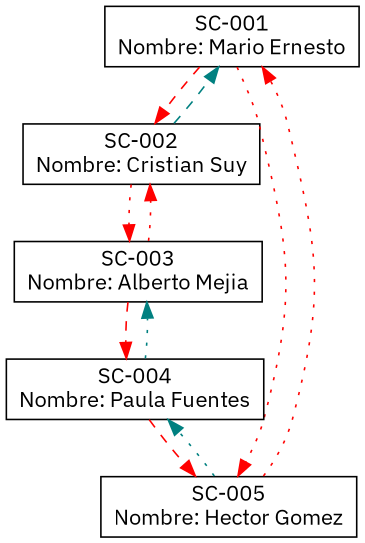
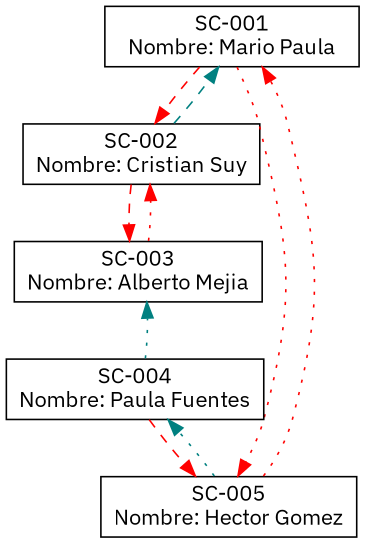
(232, 37) -> (232, 37)
(129, 205) -> (129, 205)
(126, 322) -> none
